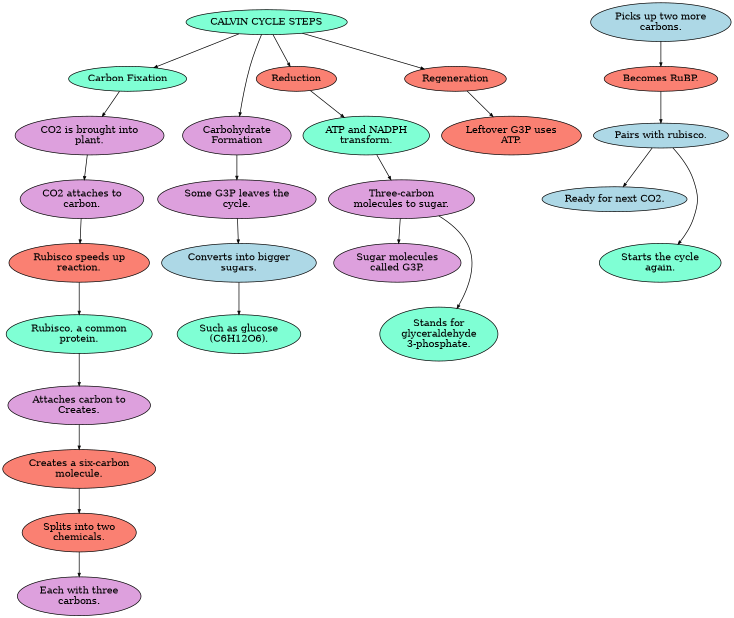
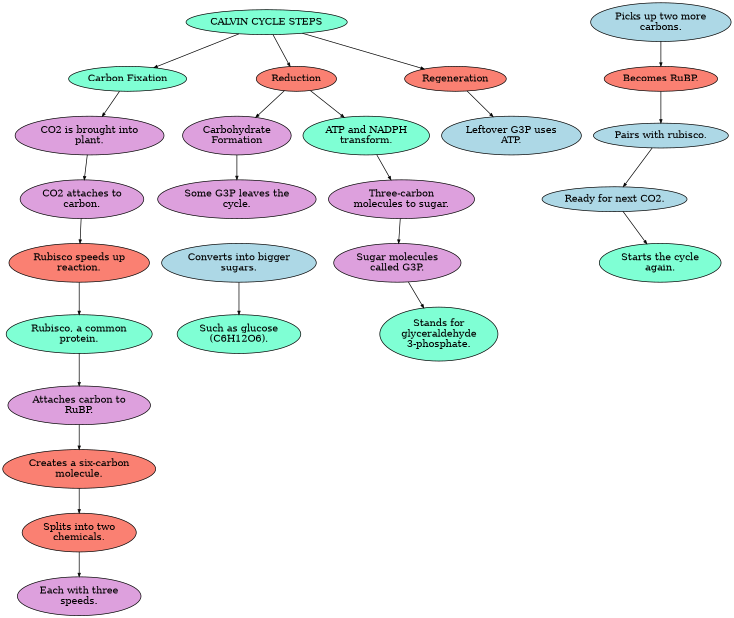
(248, 73) -> (271, 103)
(511, 136) -> (511, 136)
(697, 193) -> (634, 226)
(238, 229) -> none
(471, 255) -> (415, 293)
(79, 405) -> (79, 405)
(79, 596) -> (79, 596)
